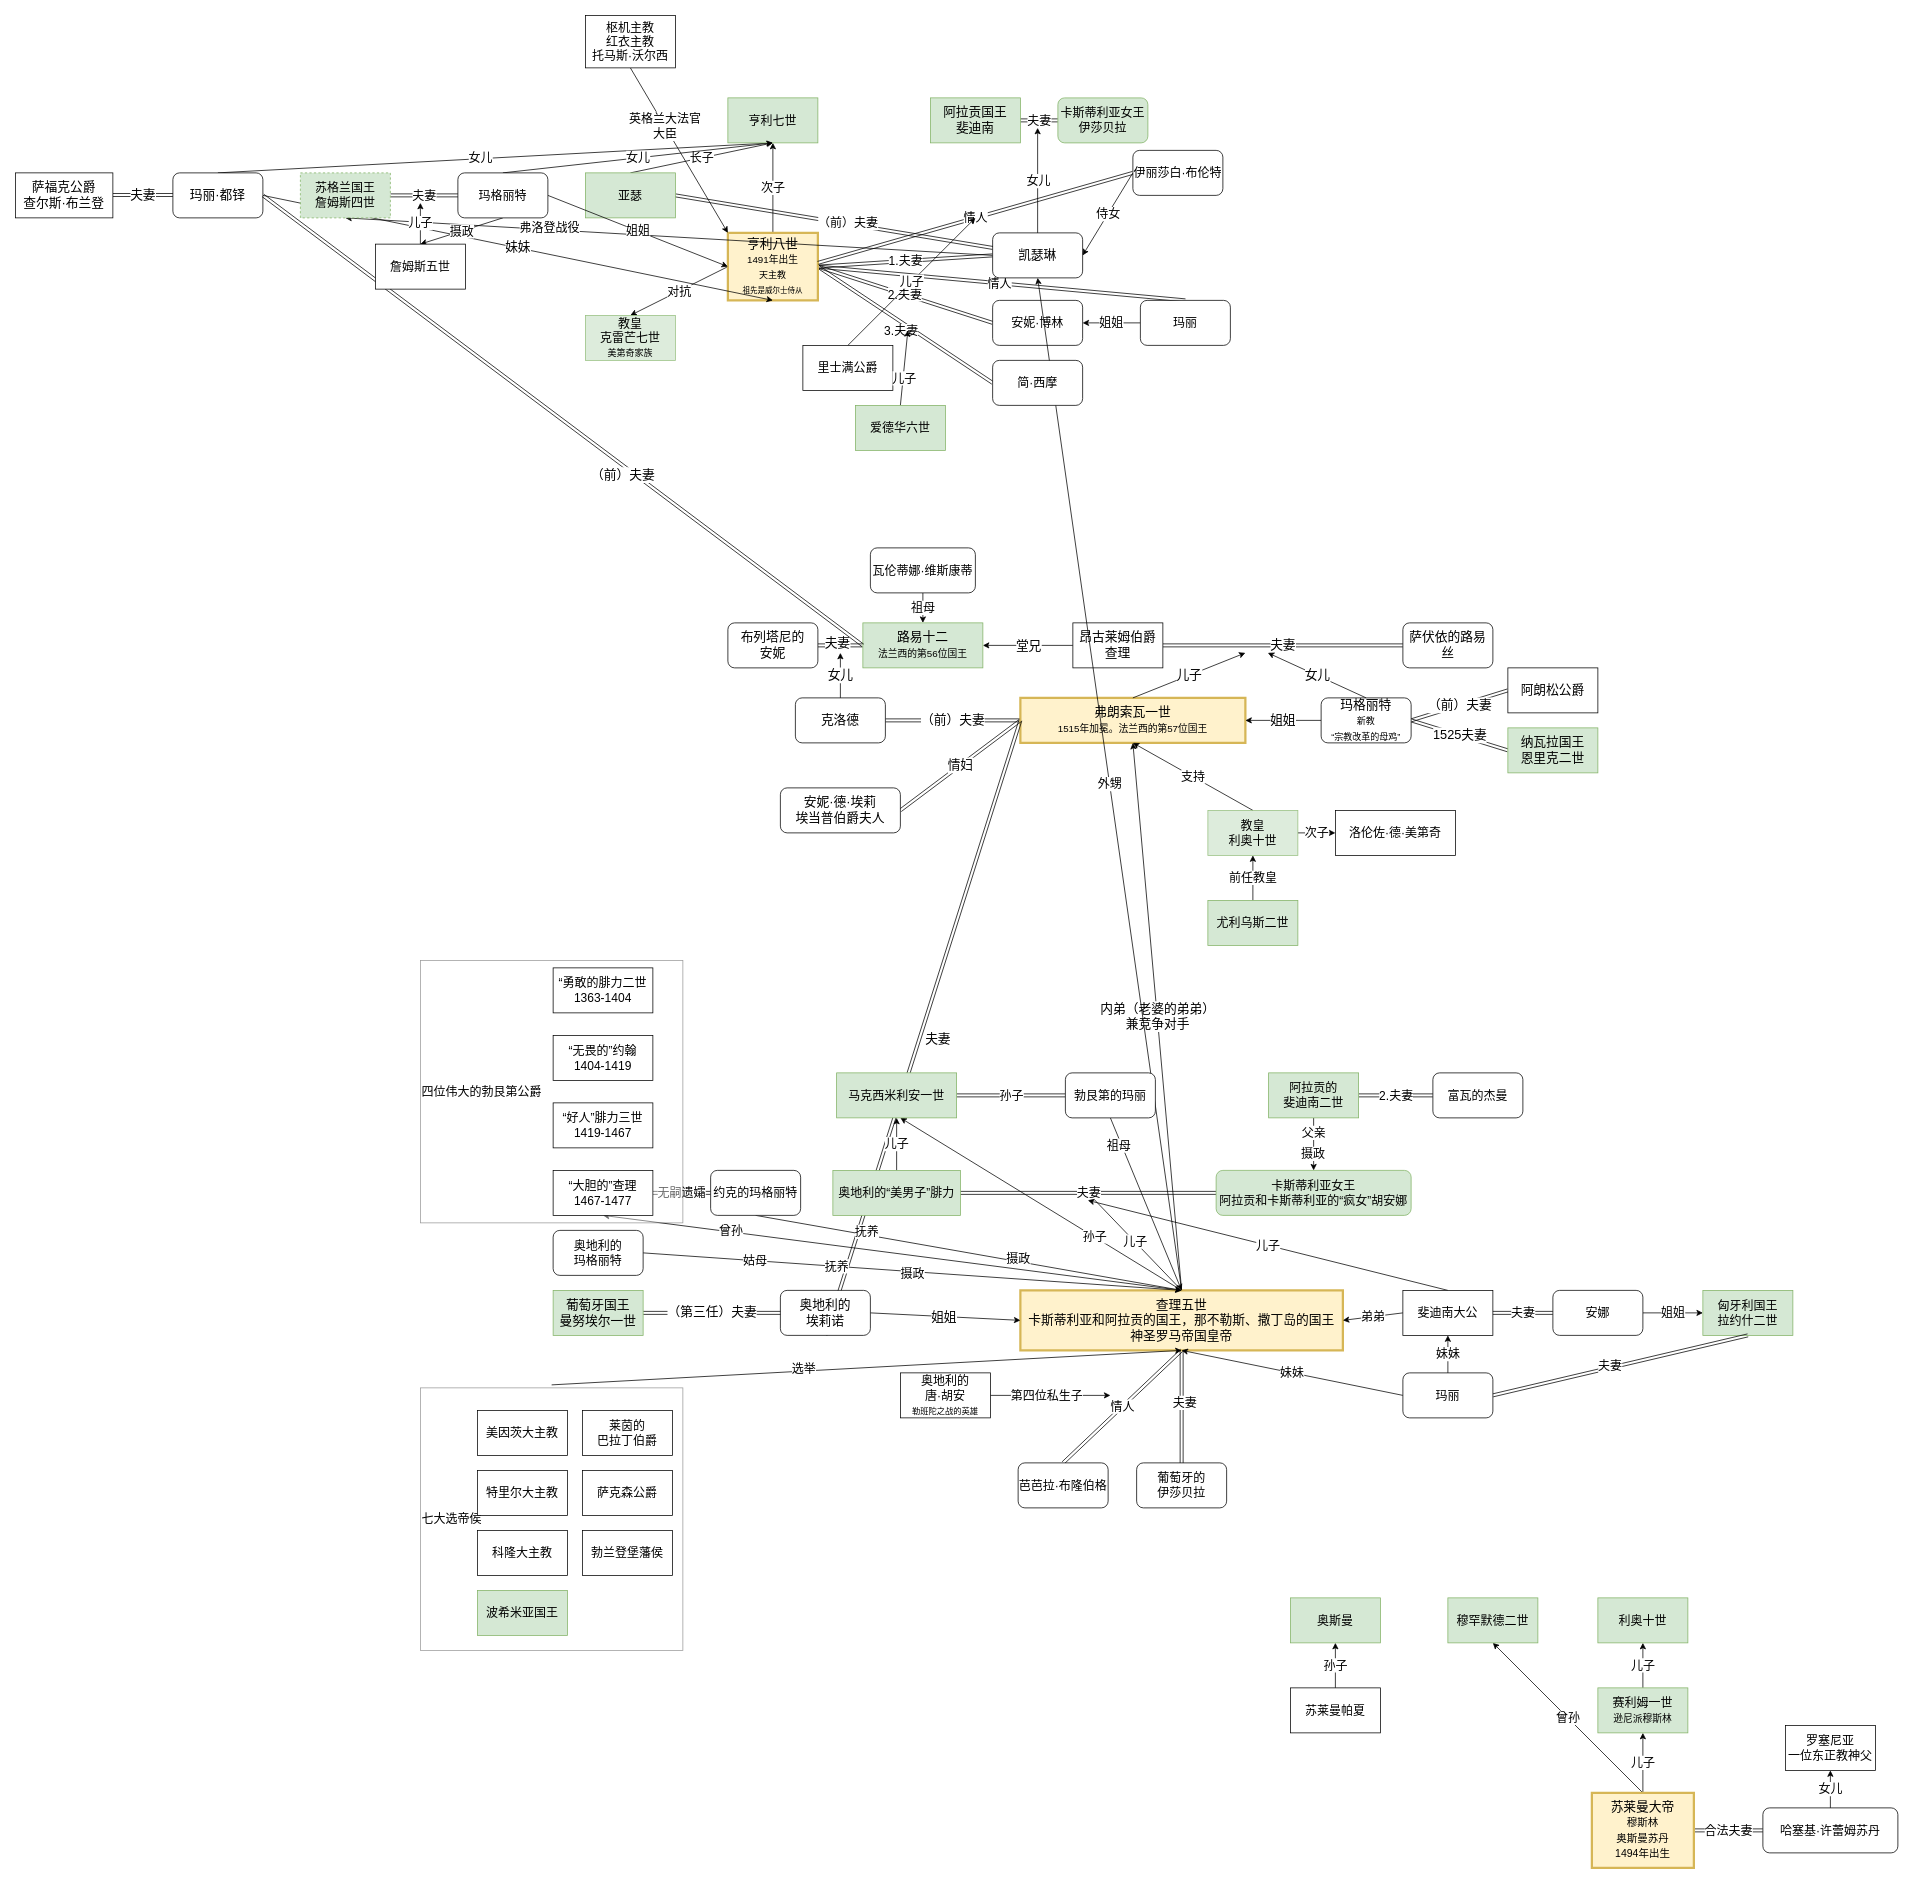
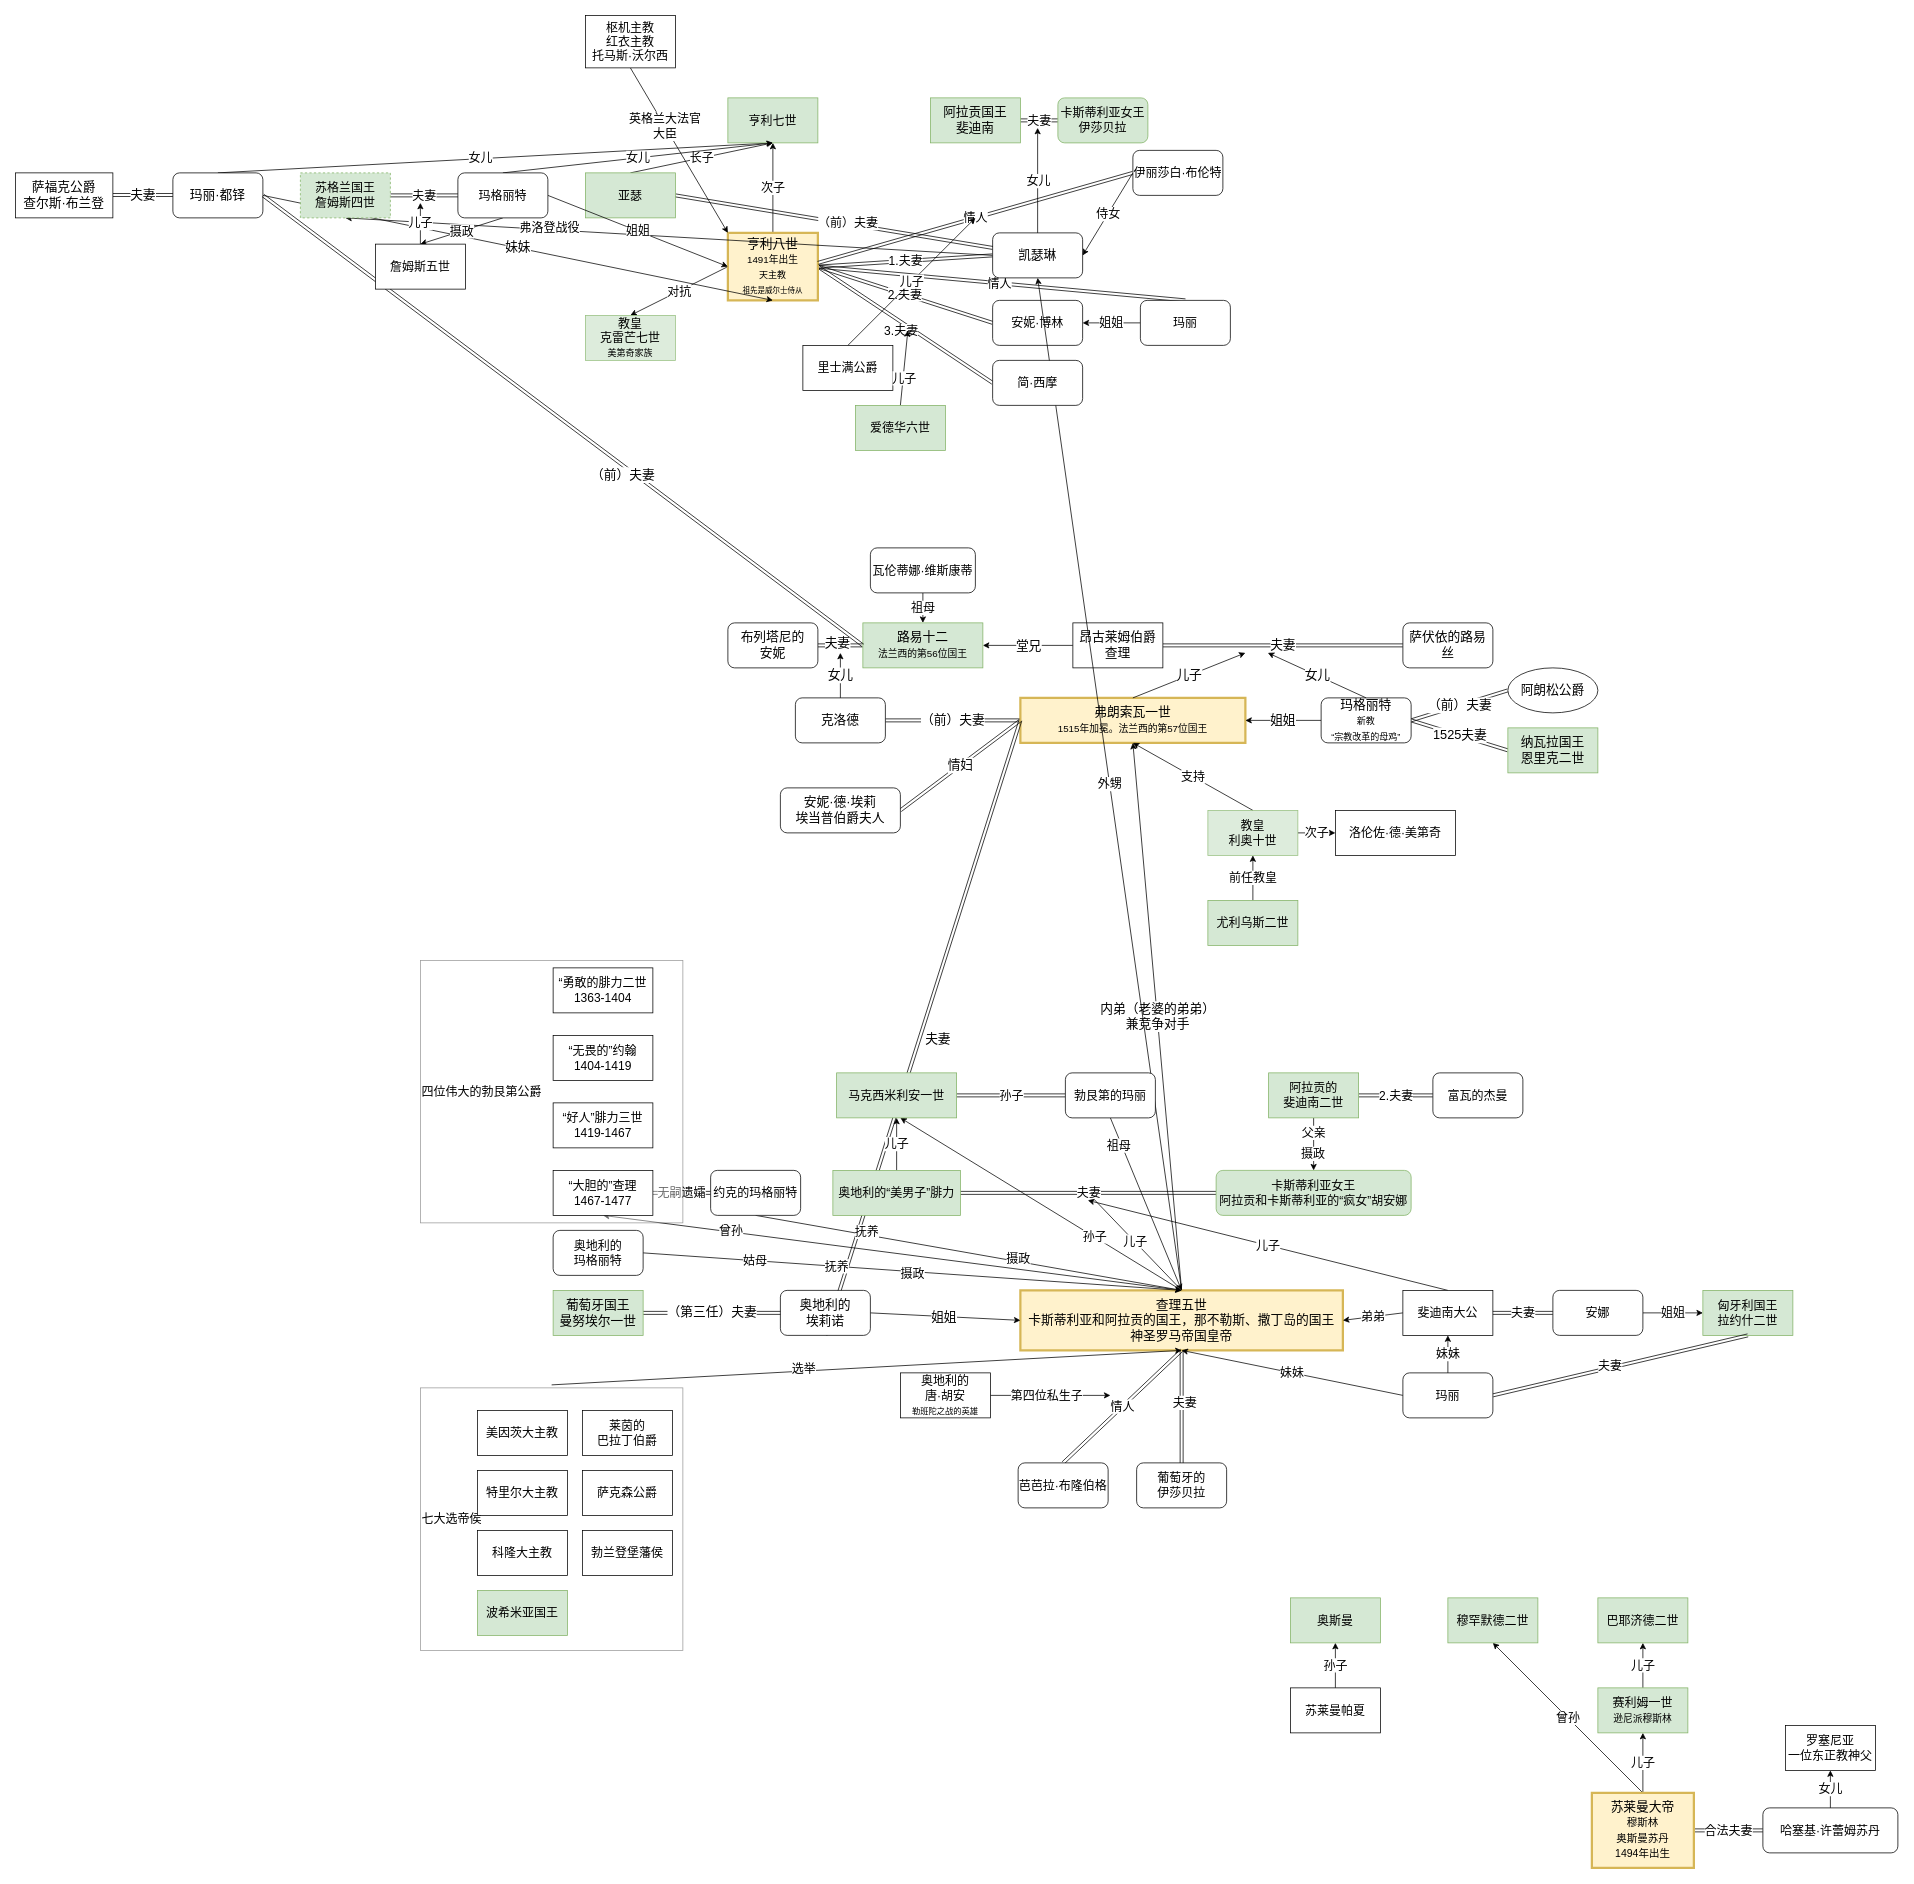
(1553, 690) -> (1553, 690)
(1643, 1620) -> (1643, 1620)
